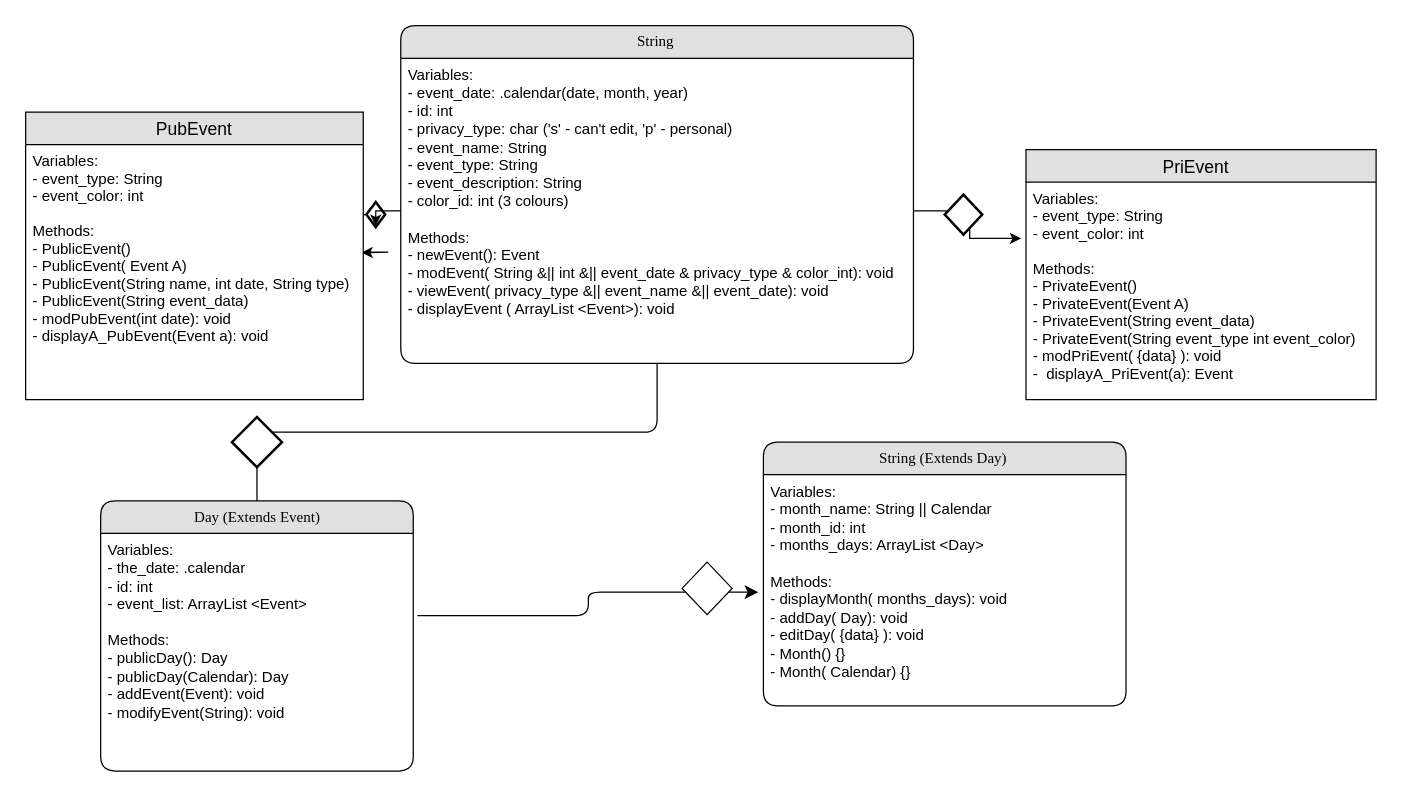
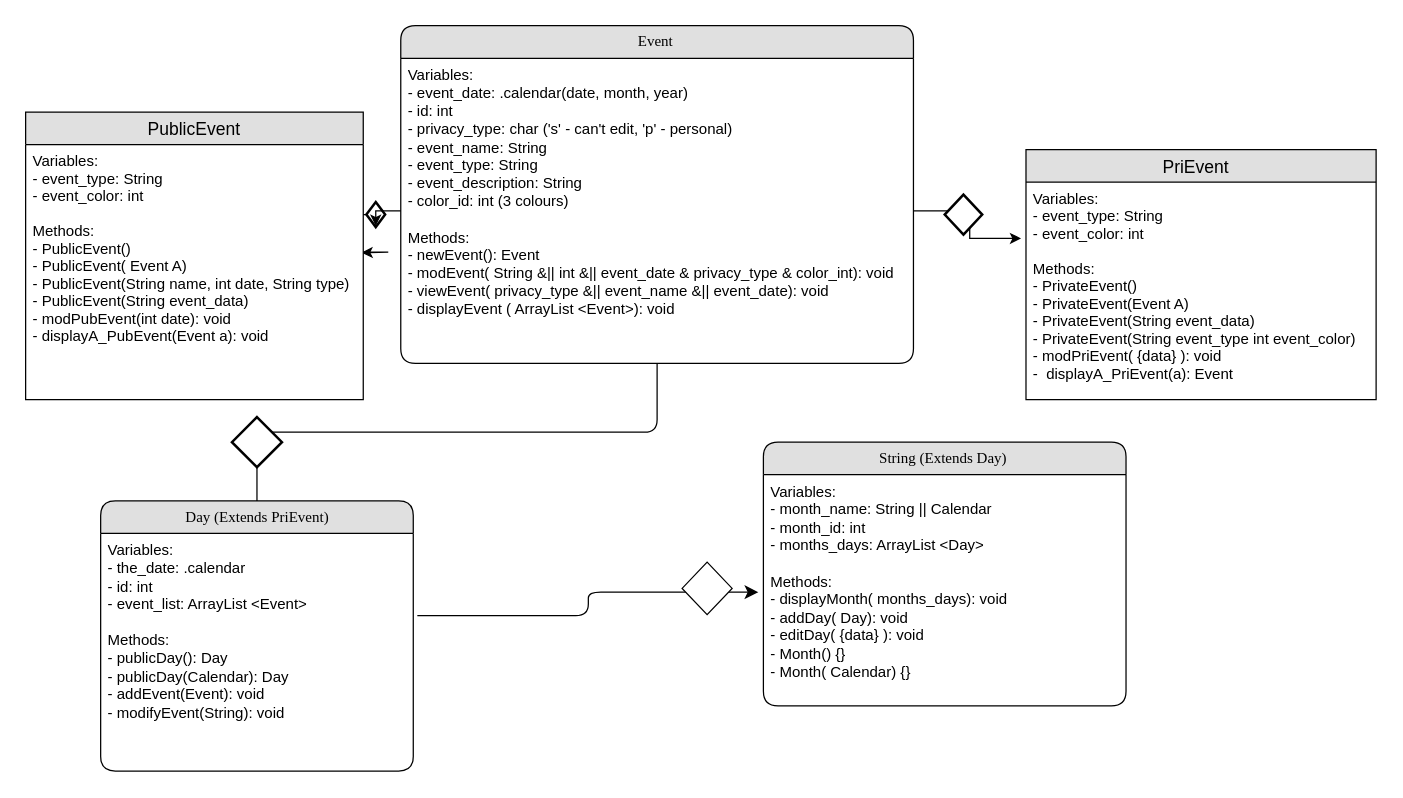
(658, 42) -> (658, 42)
(194, 129) -> (194, 129)
(258, 517) -> (258, 517)
